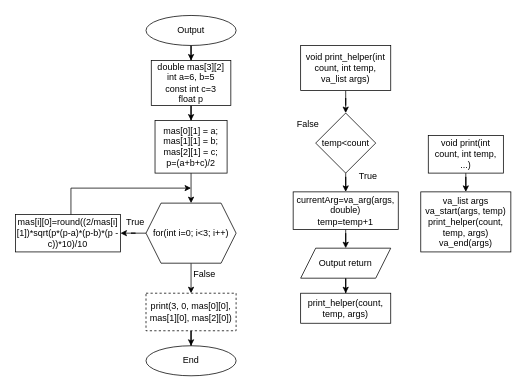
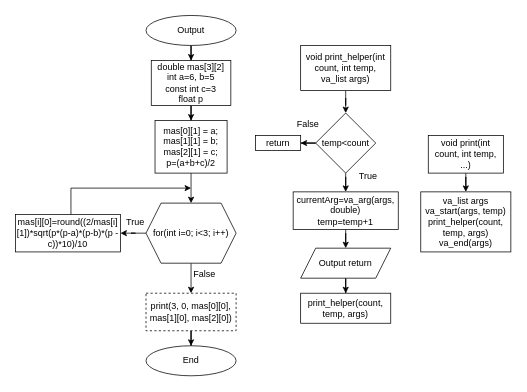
none -> (278, 143)
none -> (305, 143)
